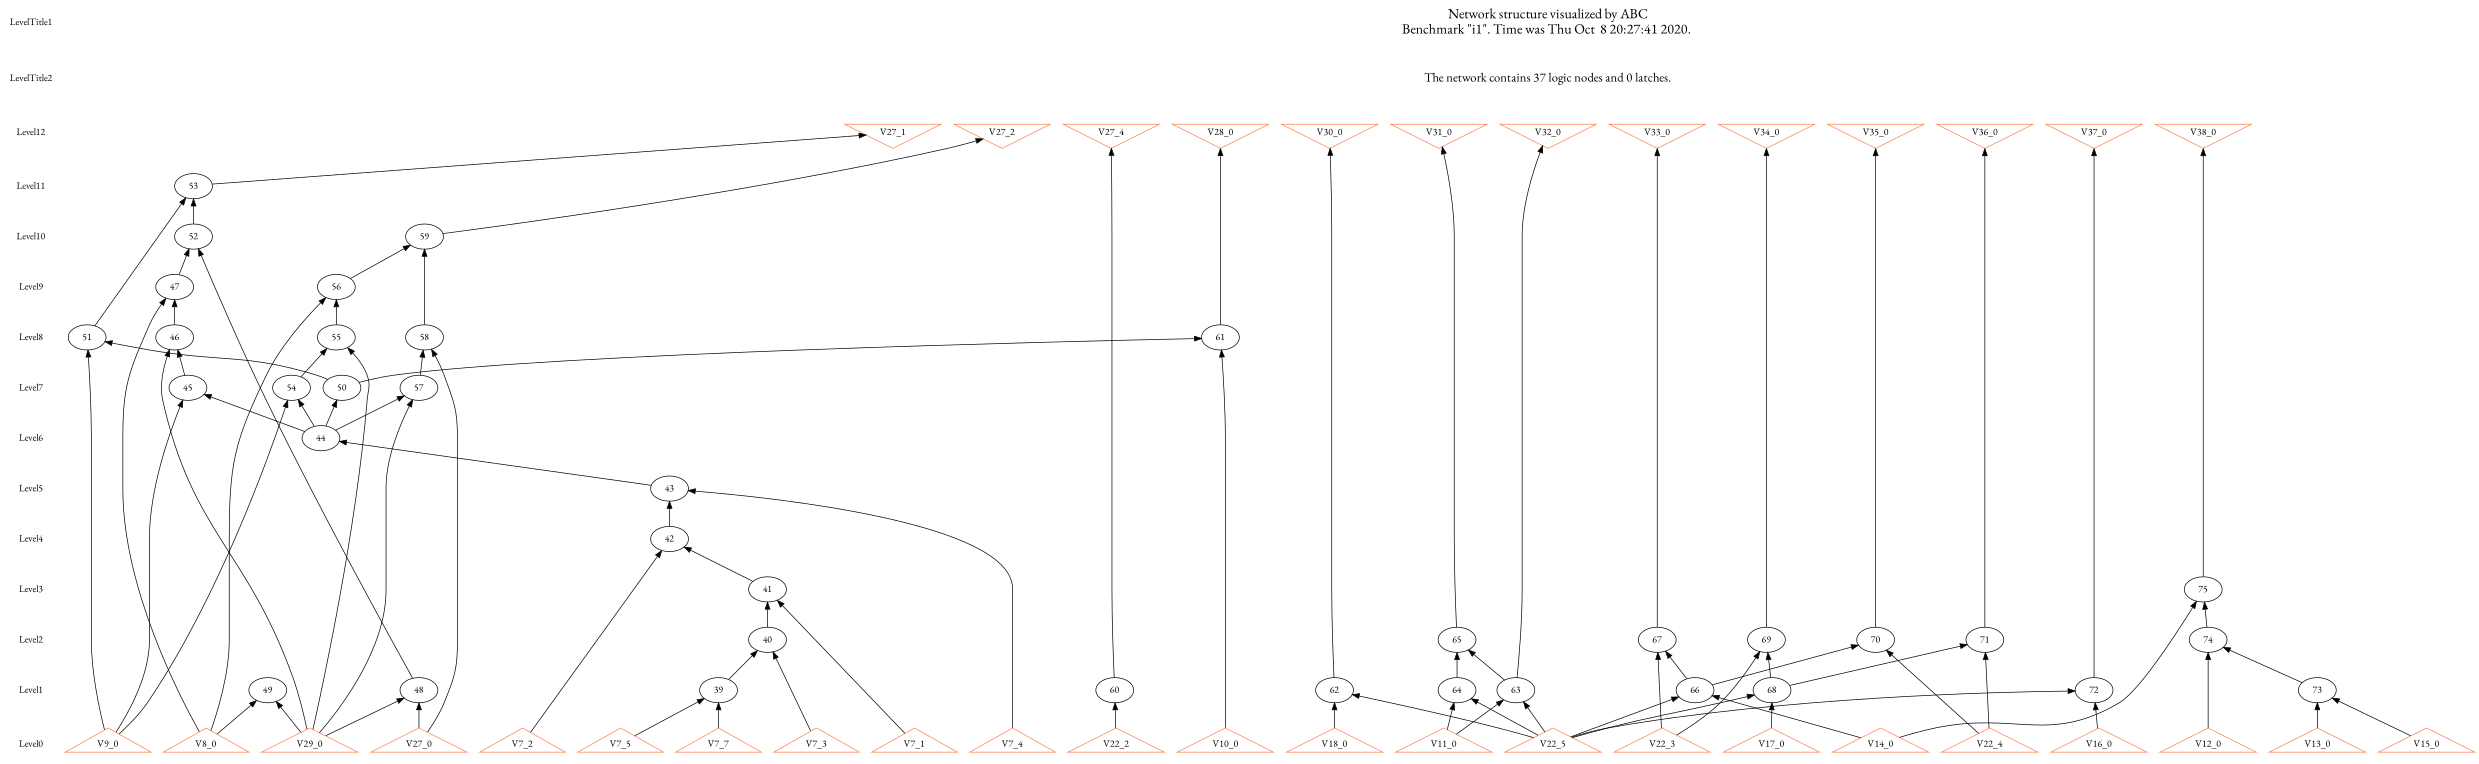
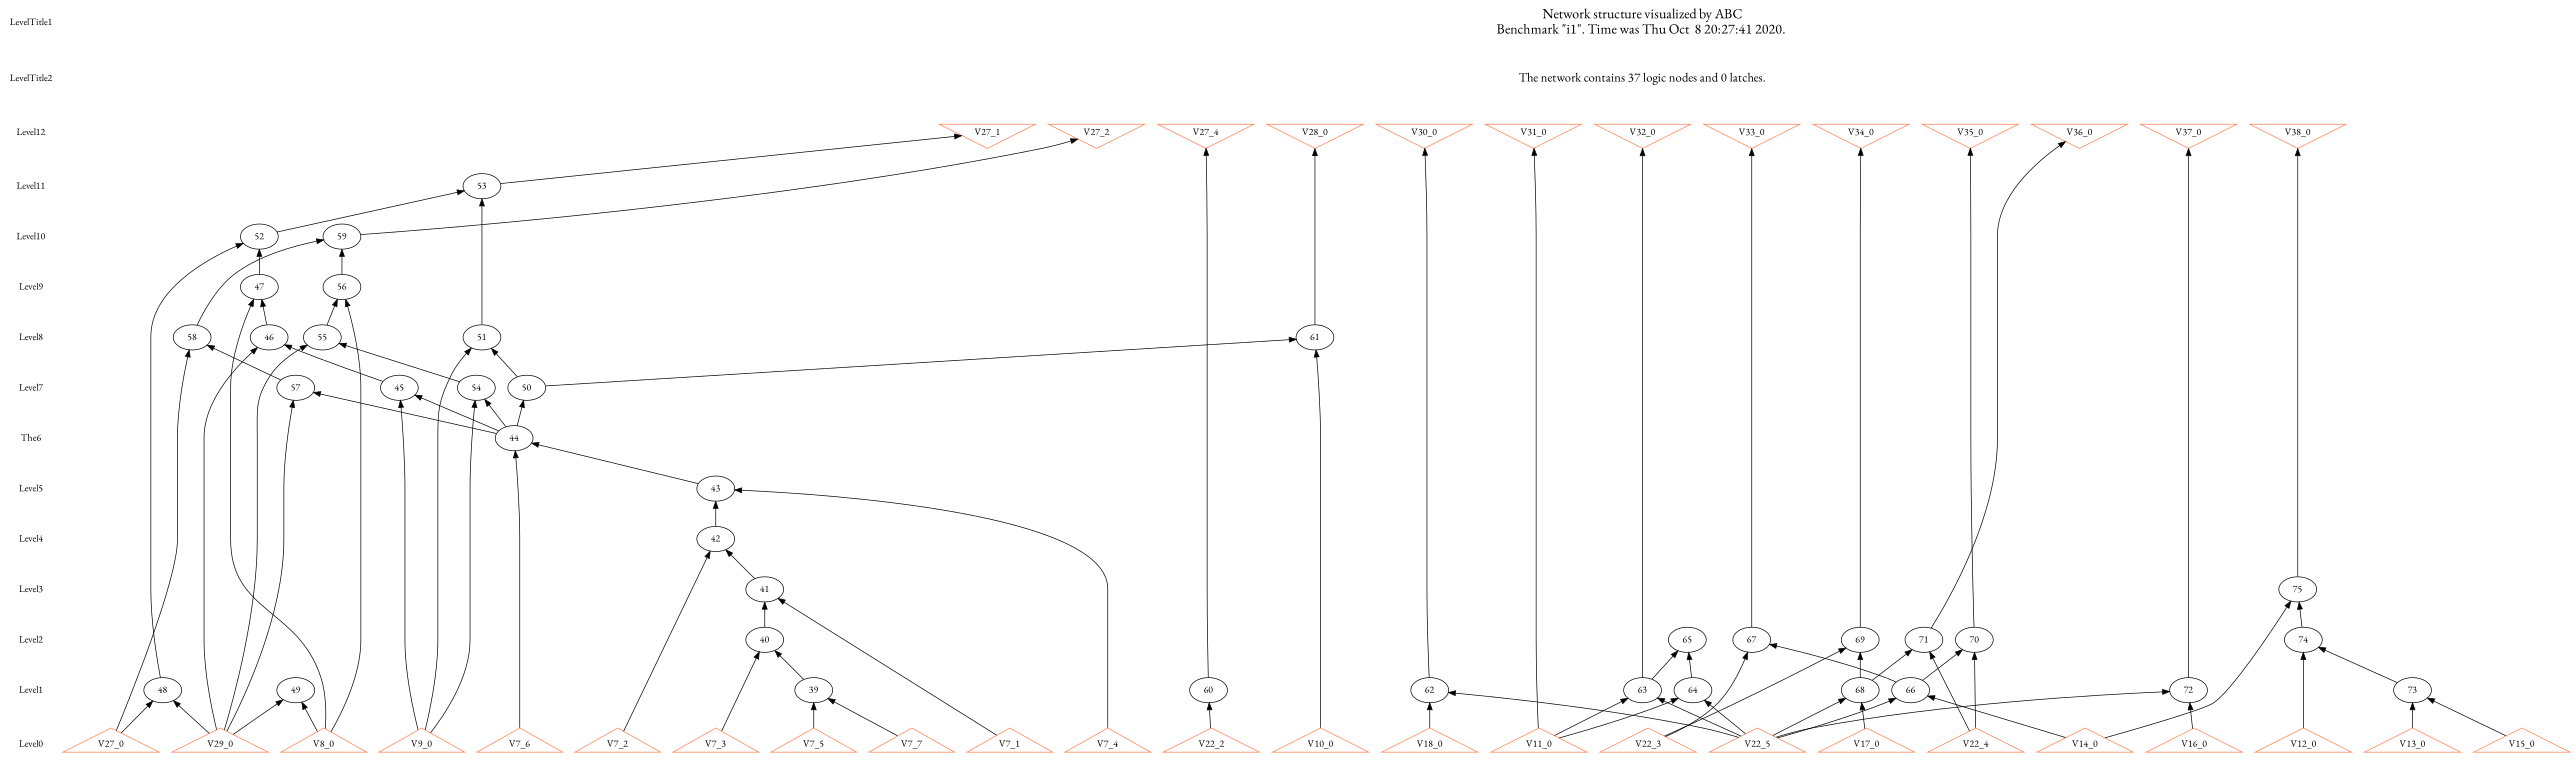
(1454, 390) -> (1536, 442)
(31, 438) -> (31, 438)
none -> (520, 744)
